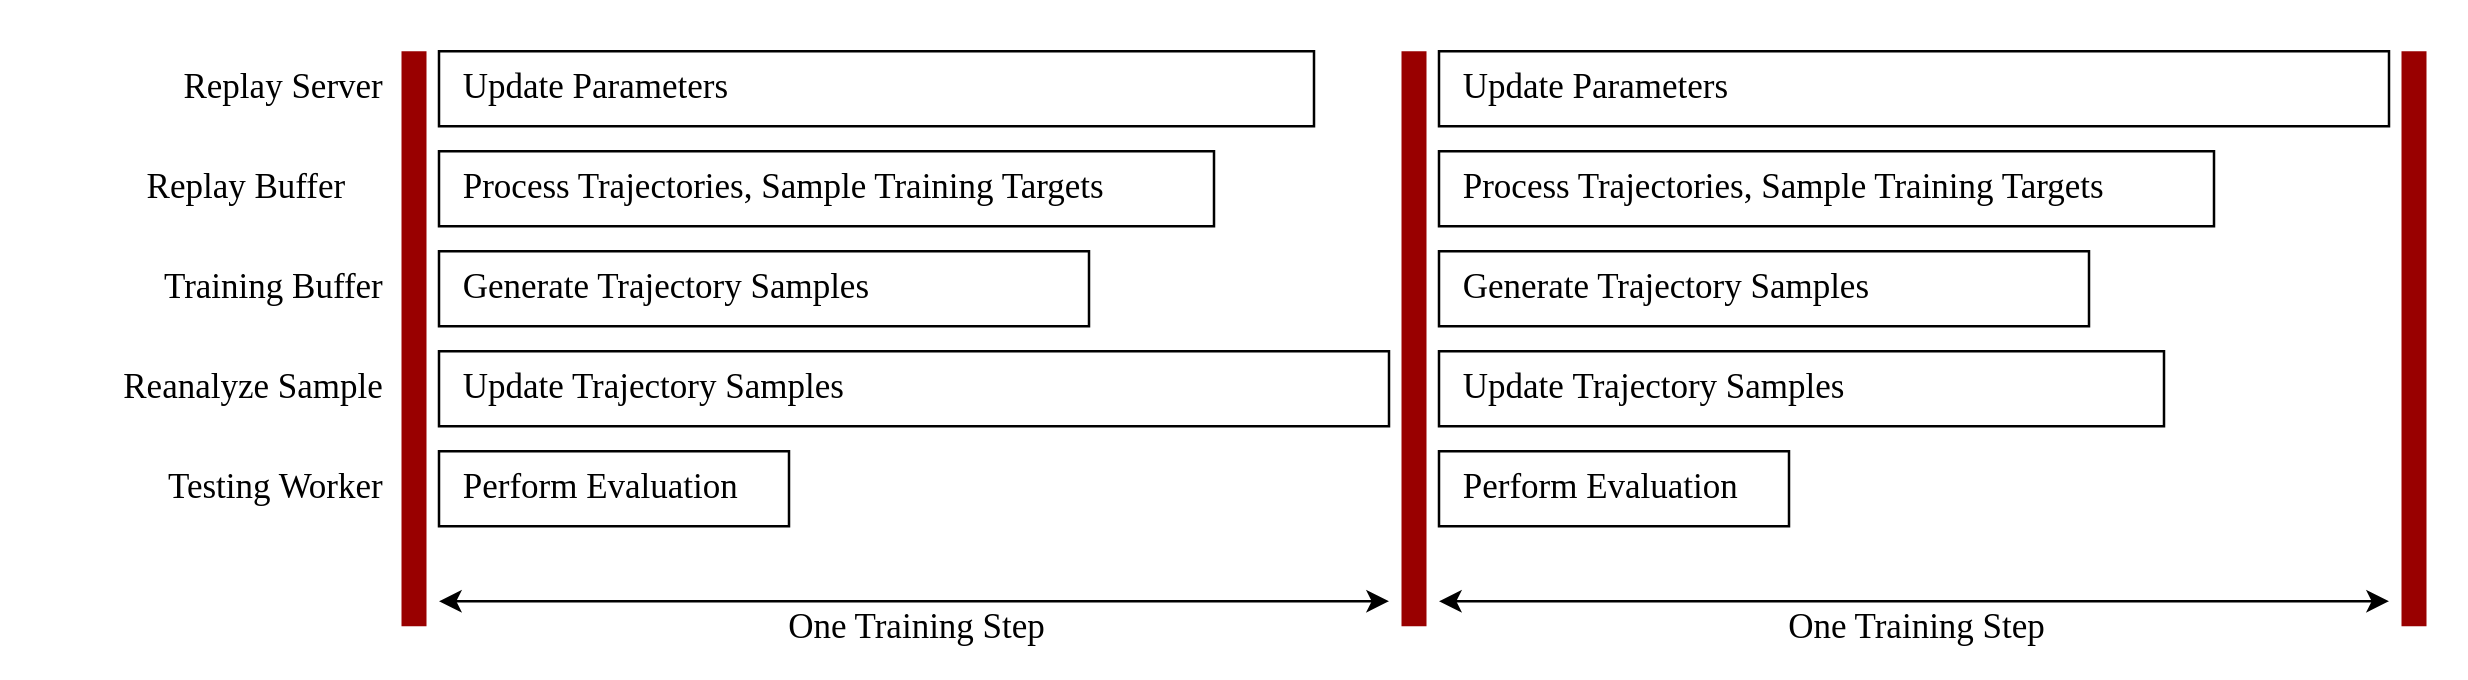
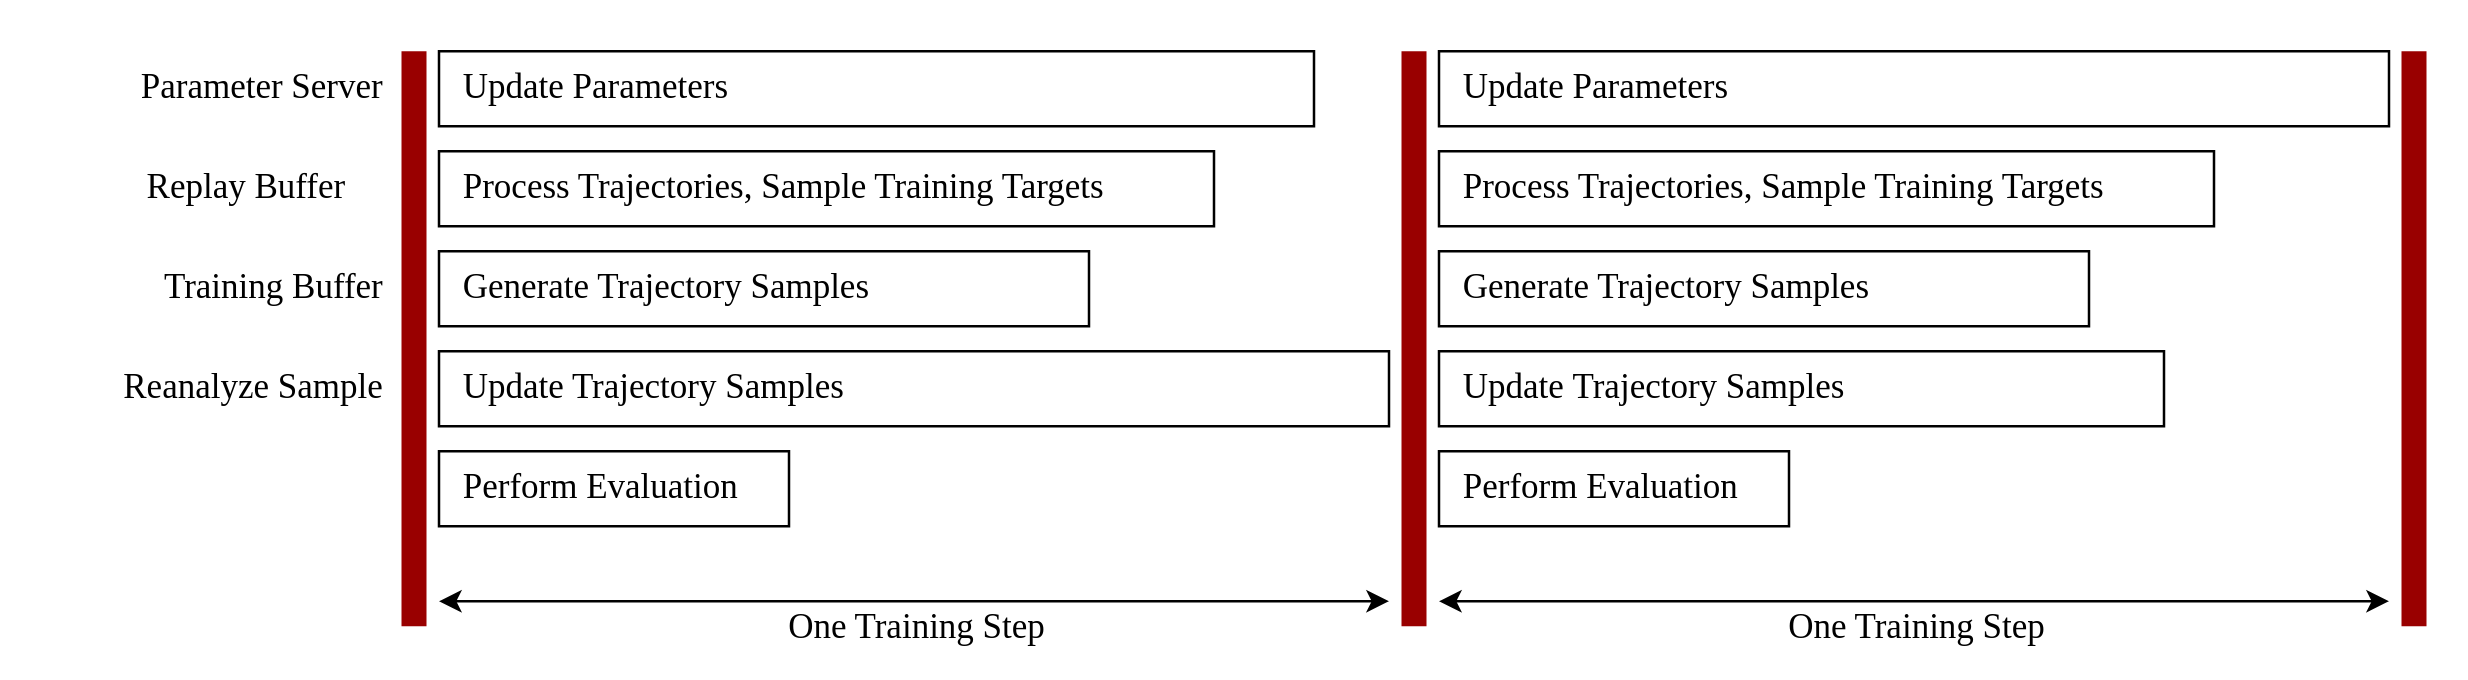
(265, 89) -> (236, 89)
(264, 489) -> none
